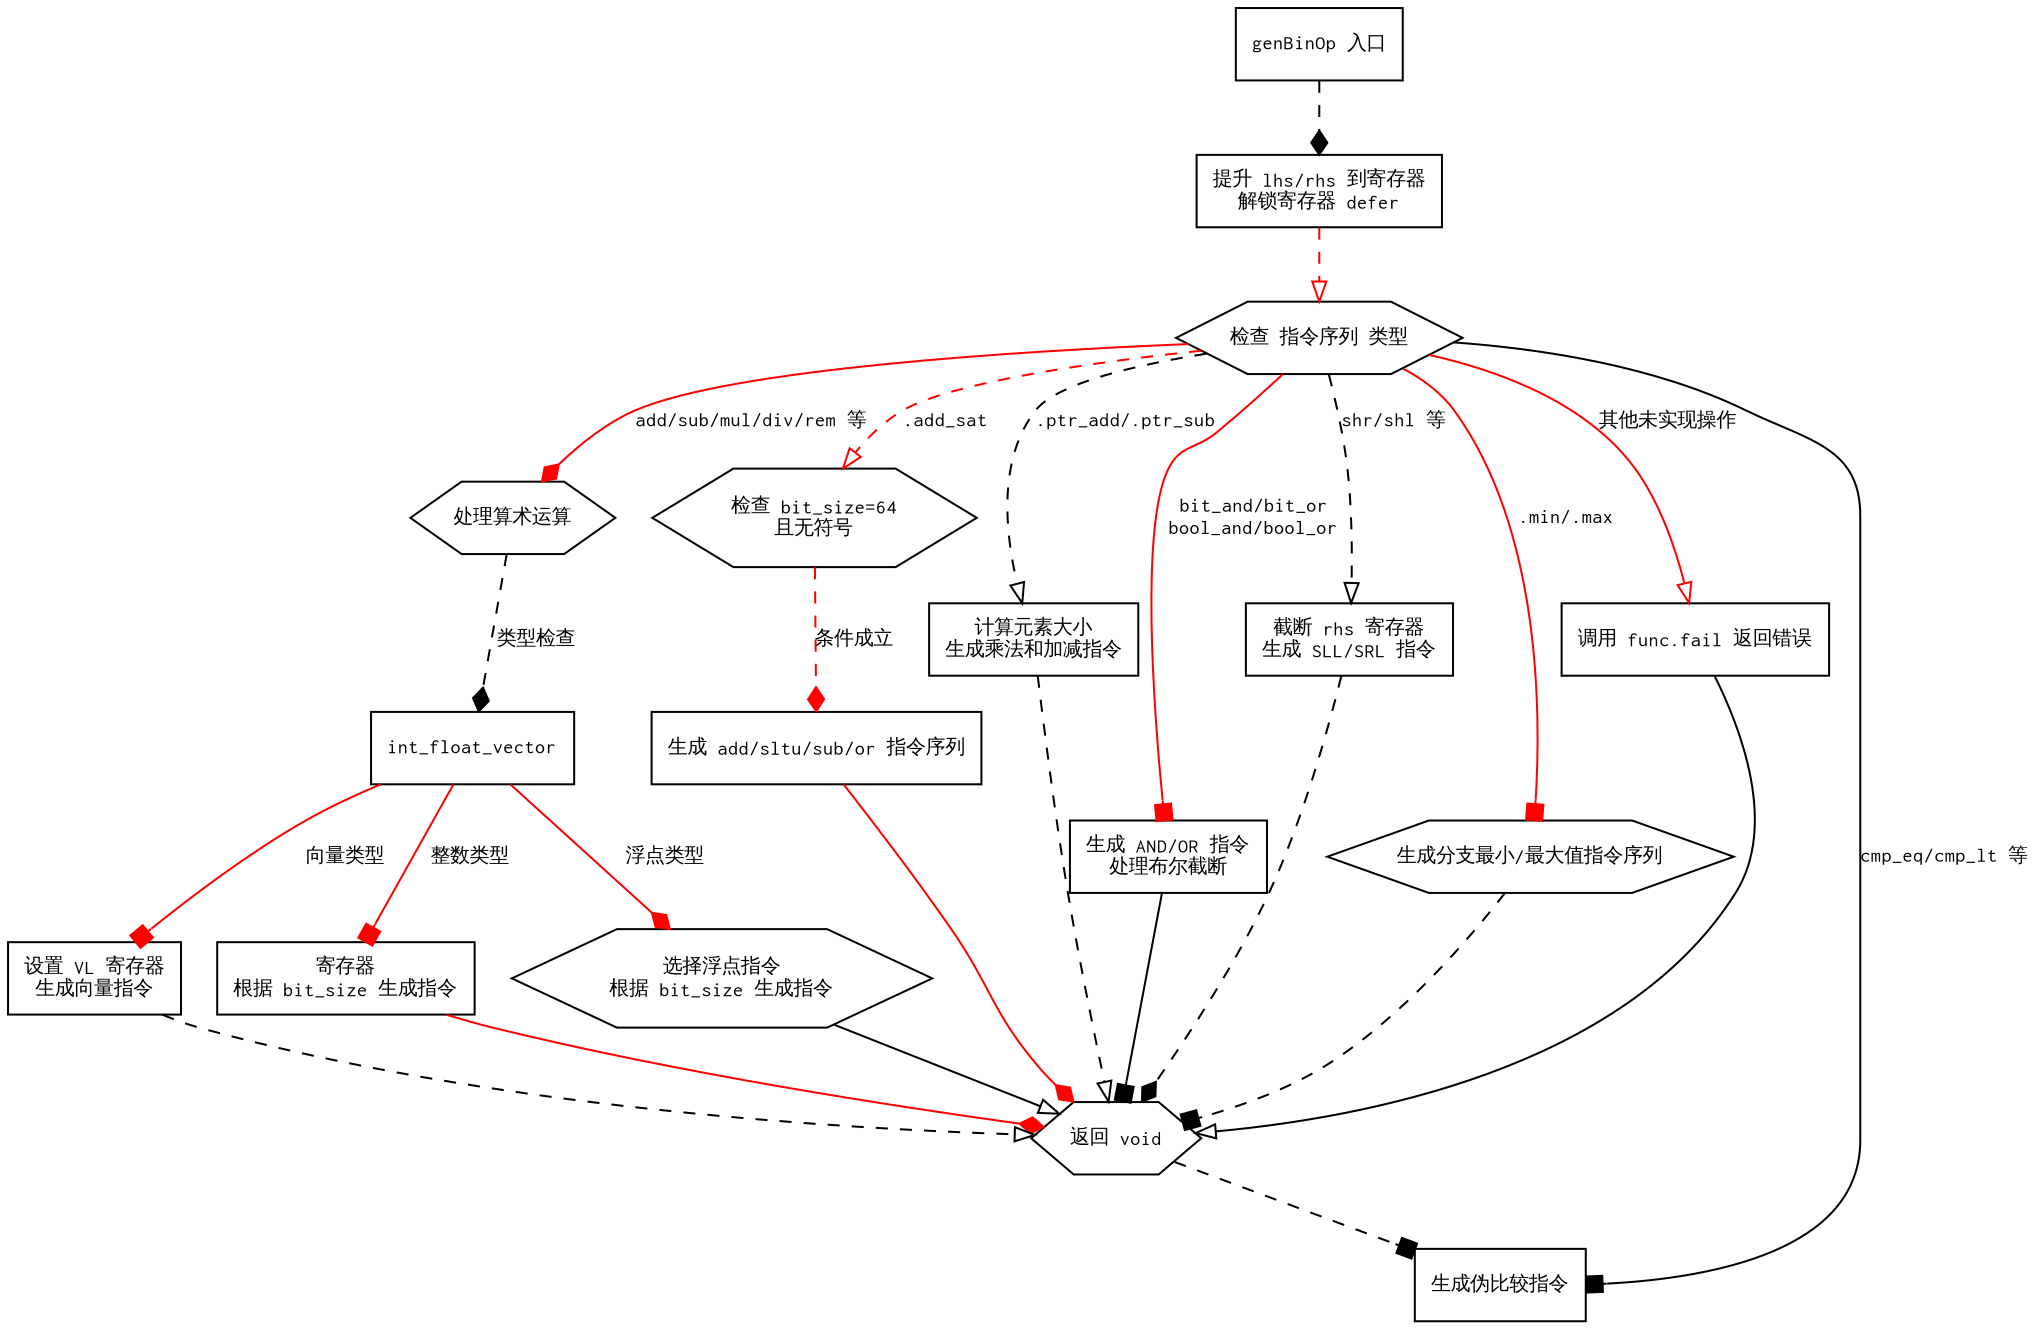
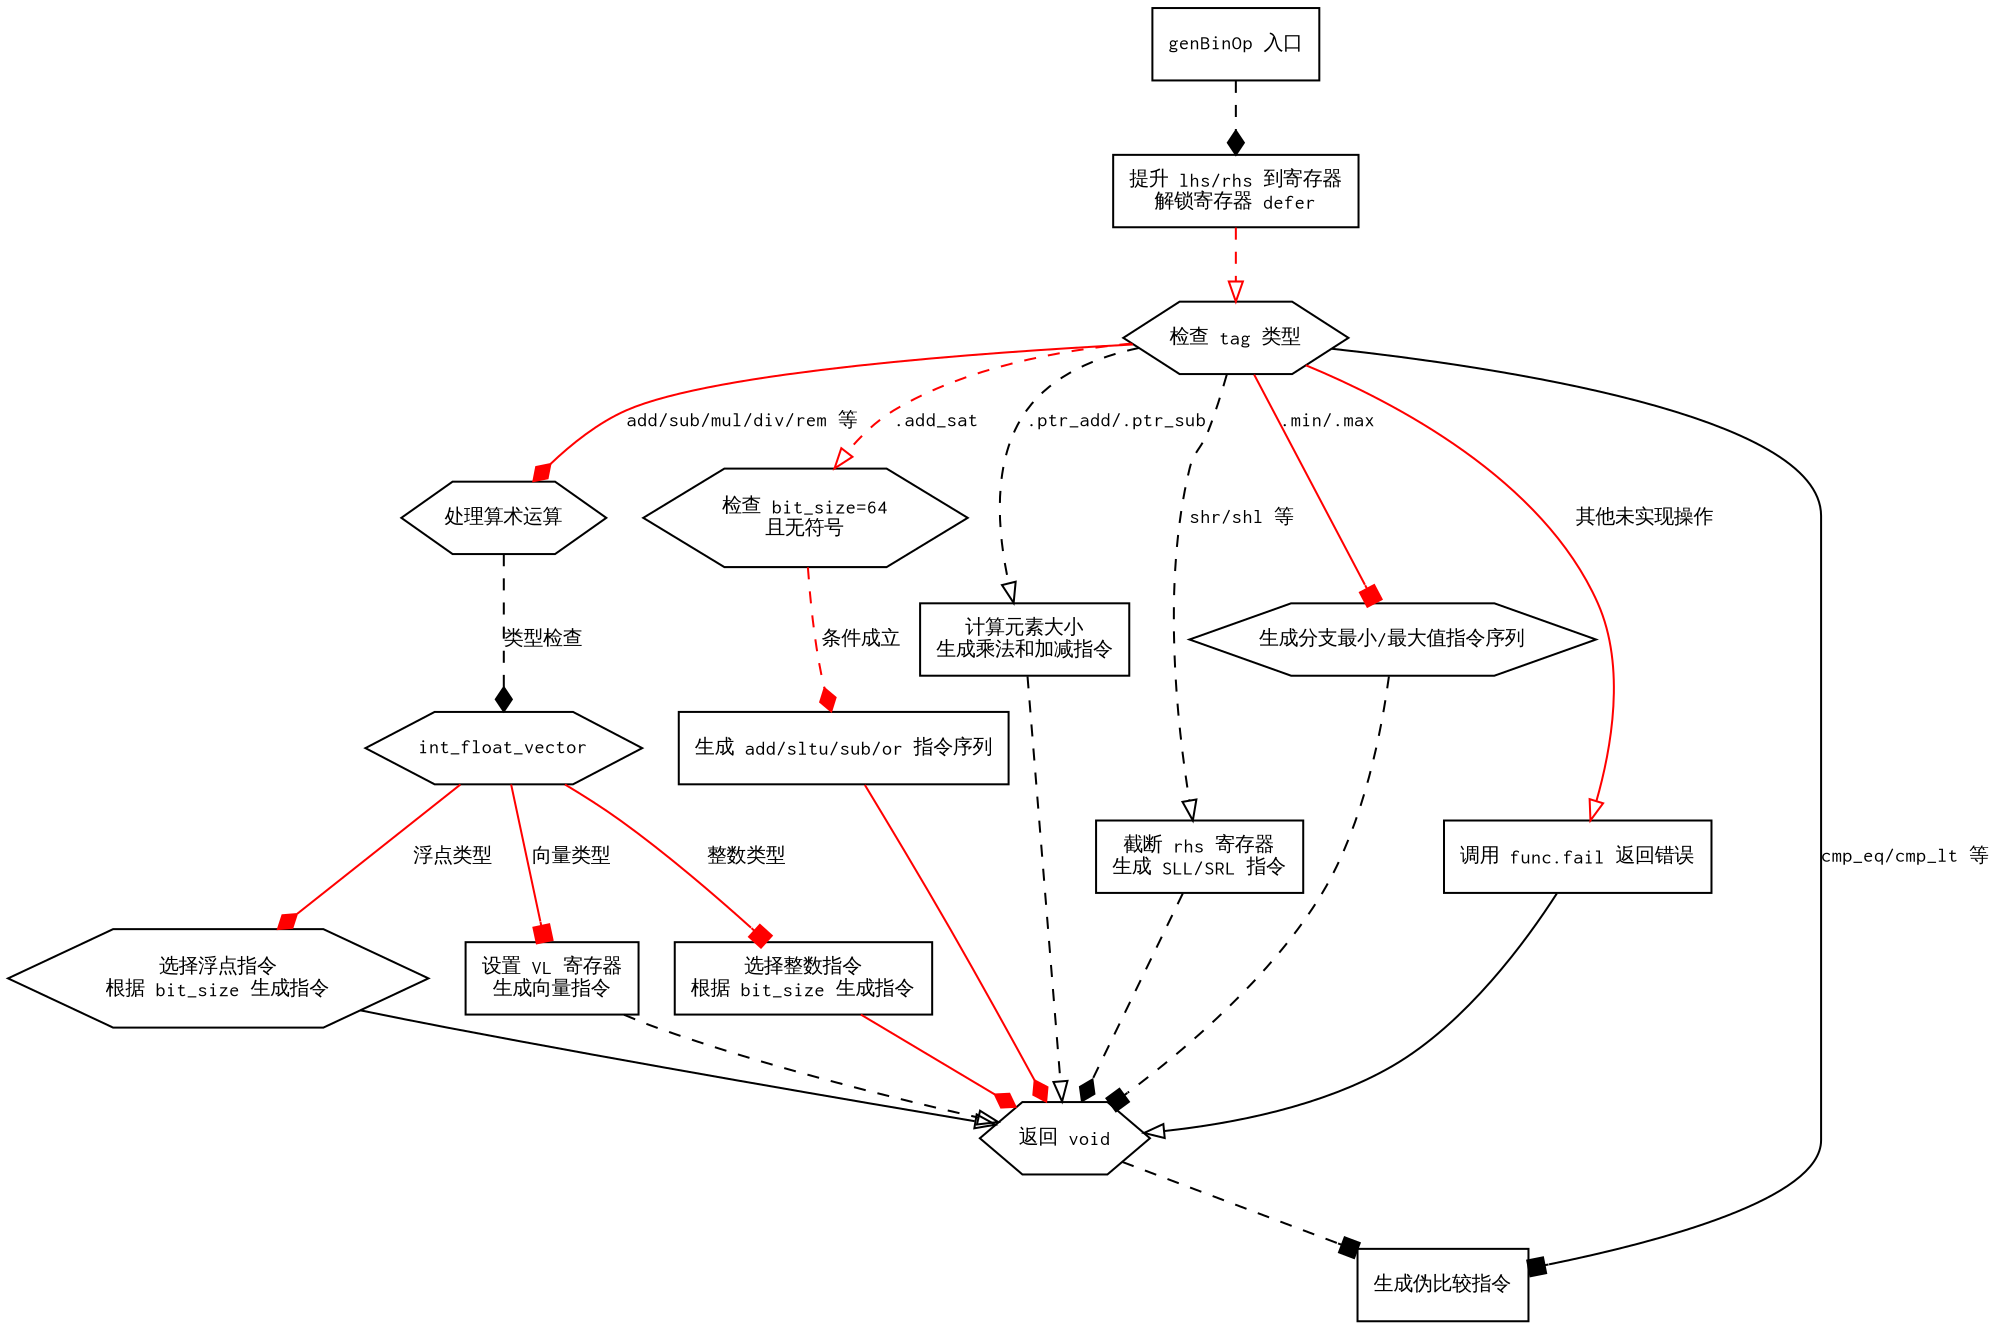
(1319, 338) -> (1236, 338)
(473, 748) -> (504, 748)
(1168, 857) -> none
(346, 978) -> (803, 978)
